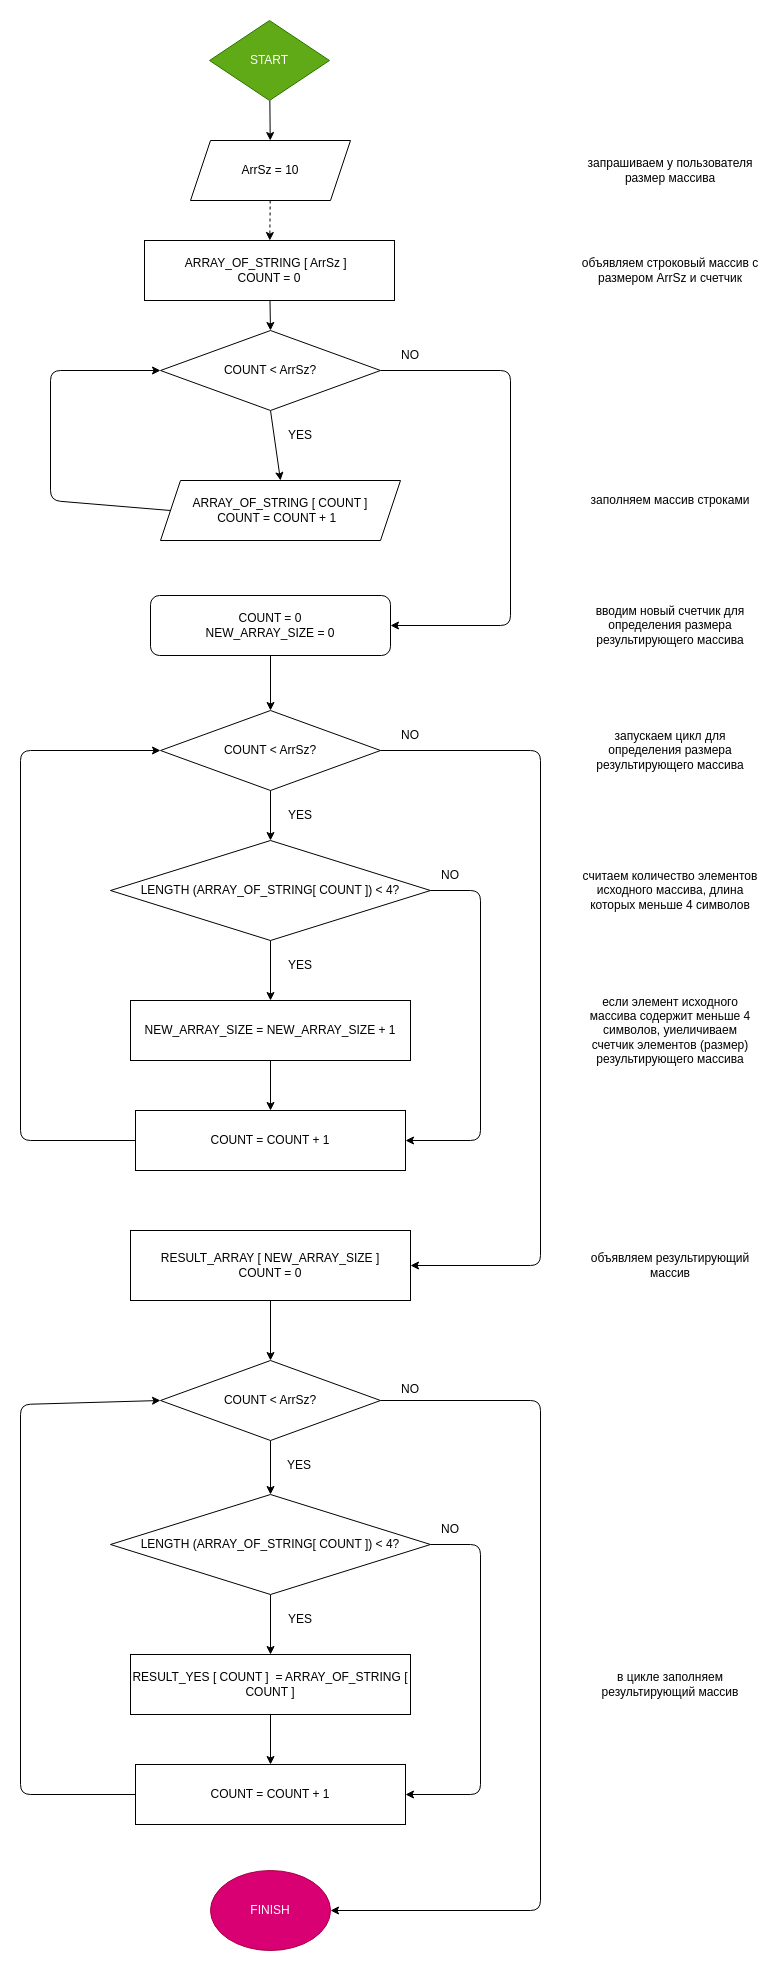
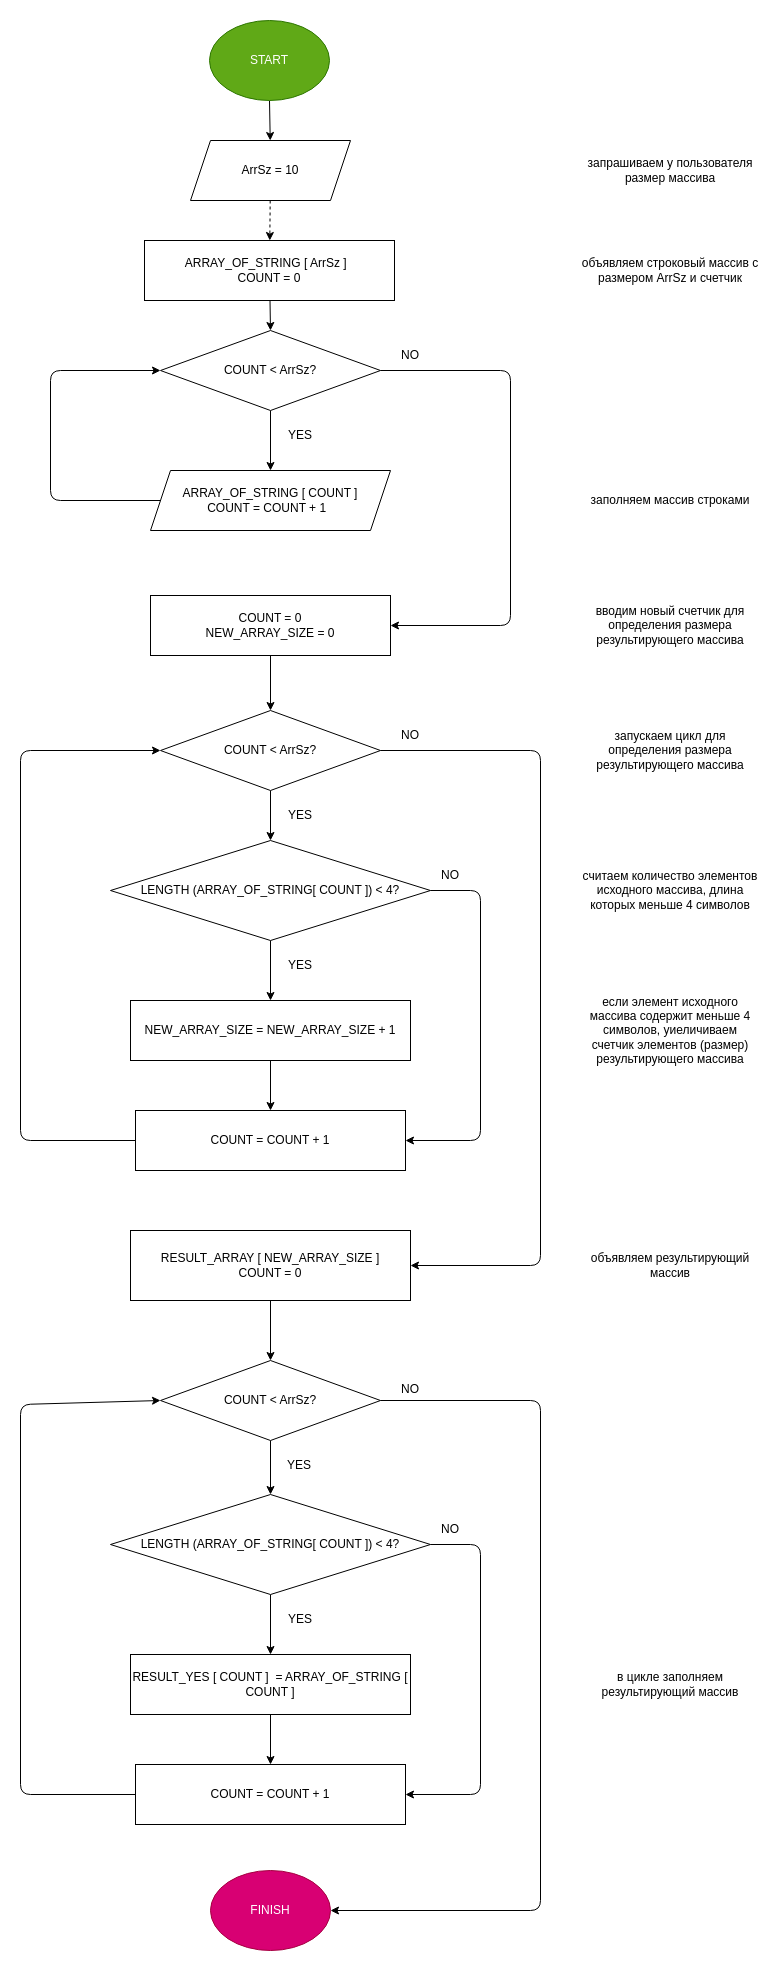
(270, 61) -> (270, 61)
(281, 511) -> (271, 501)
(271, 626) -> (271, 626)
